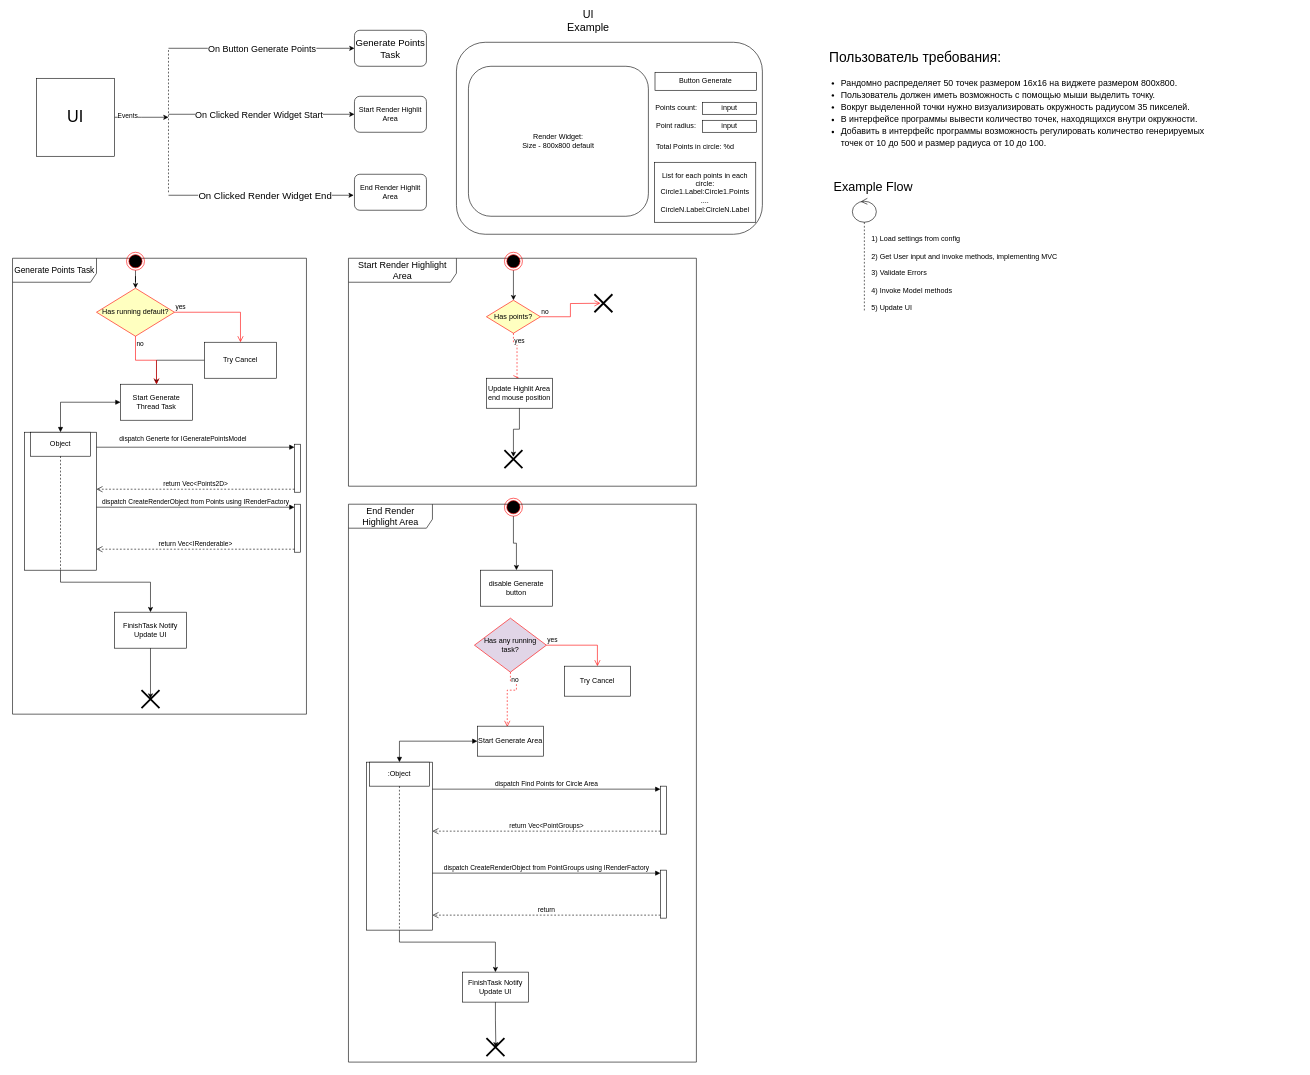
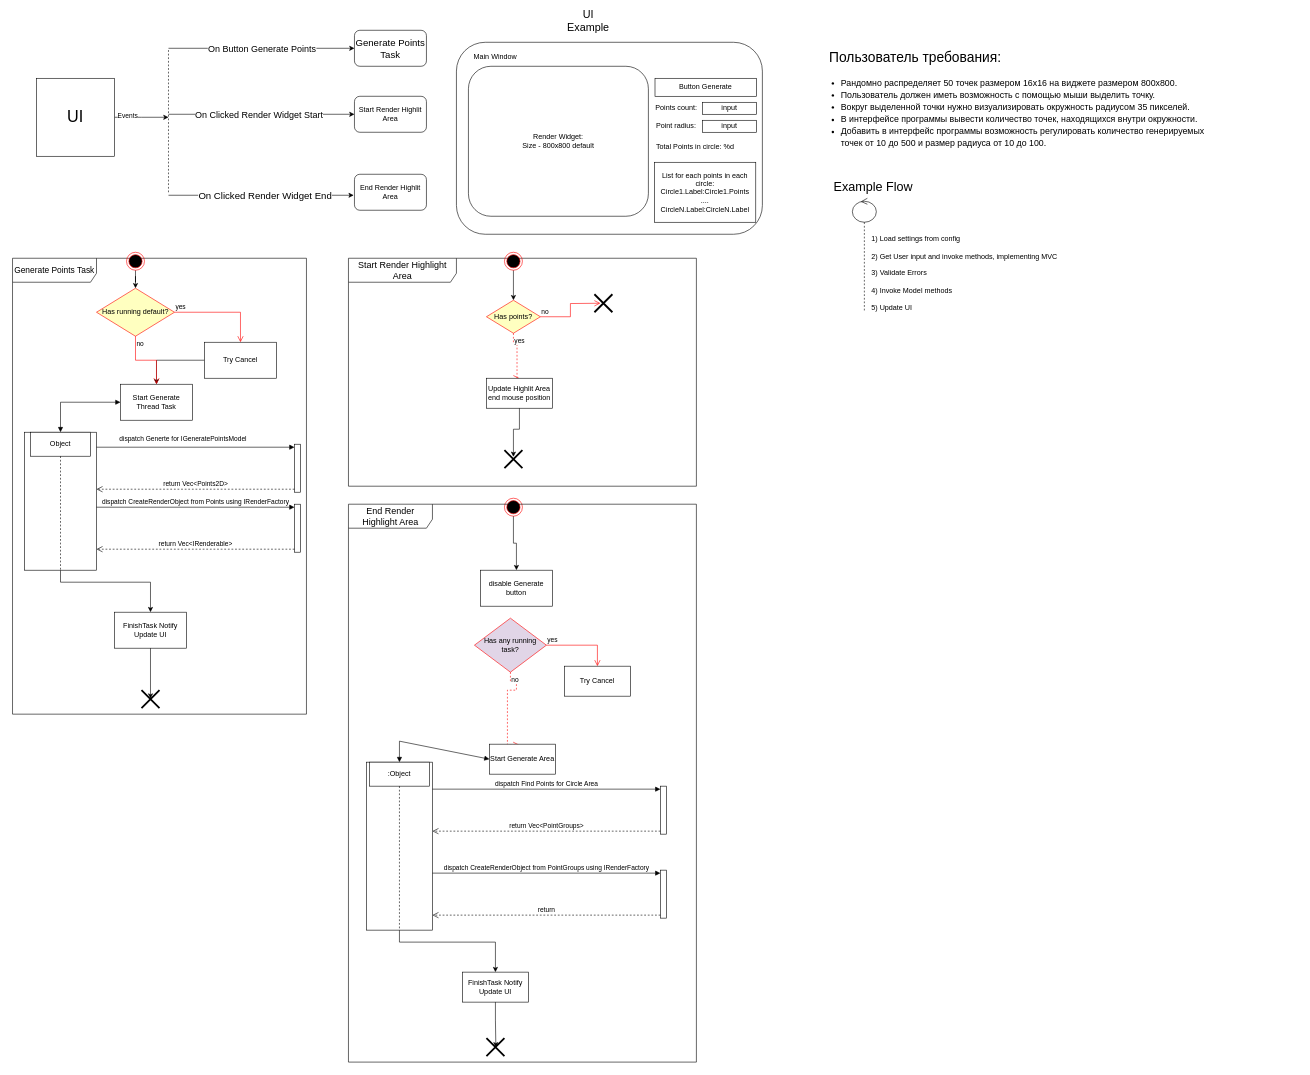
none -> (495, 57)
(706, 81) -> (706, 87)
(510, 741) -> (522, 759)
